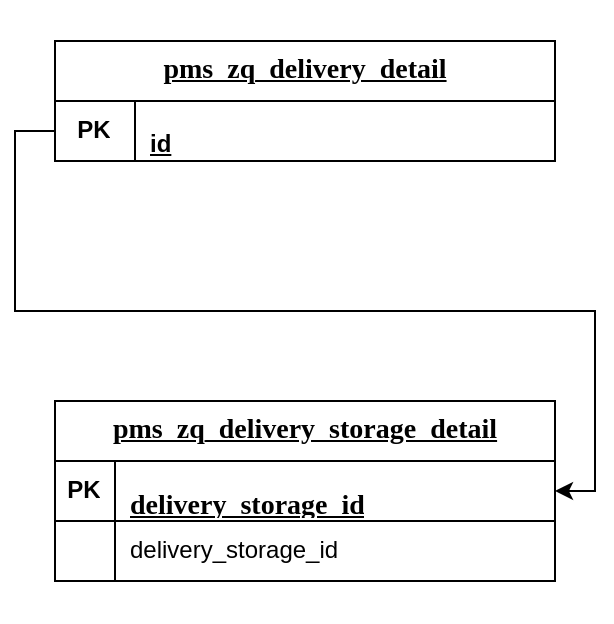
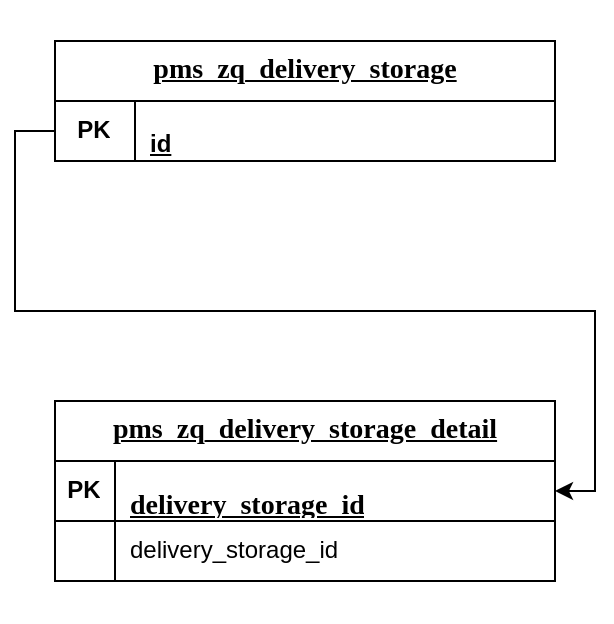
(306, 71) -> (306, 71)
